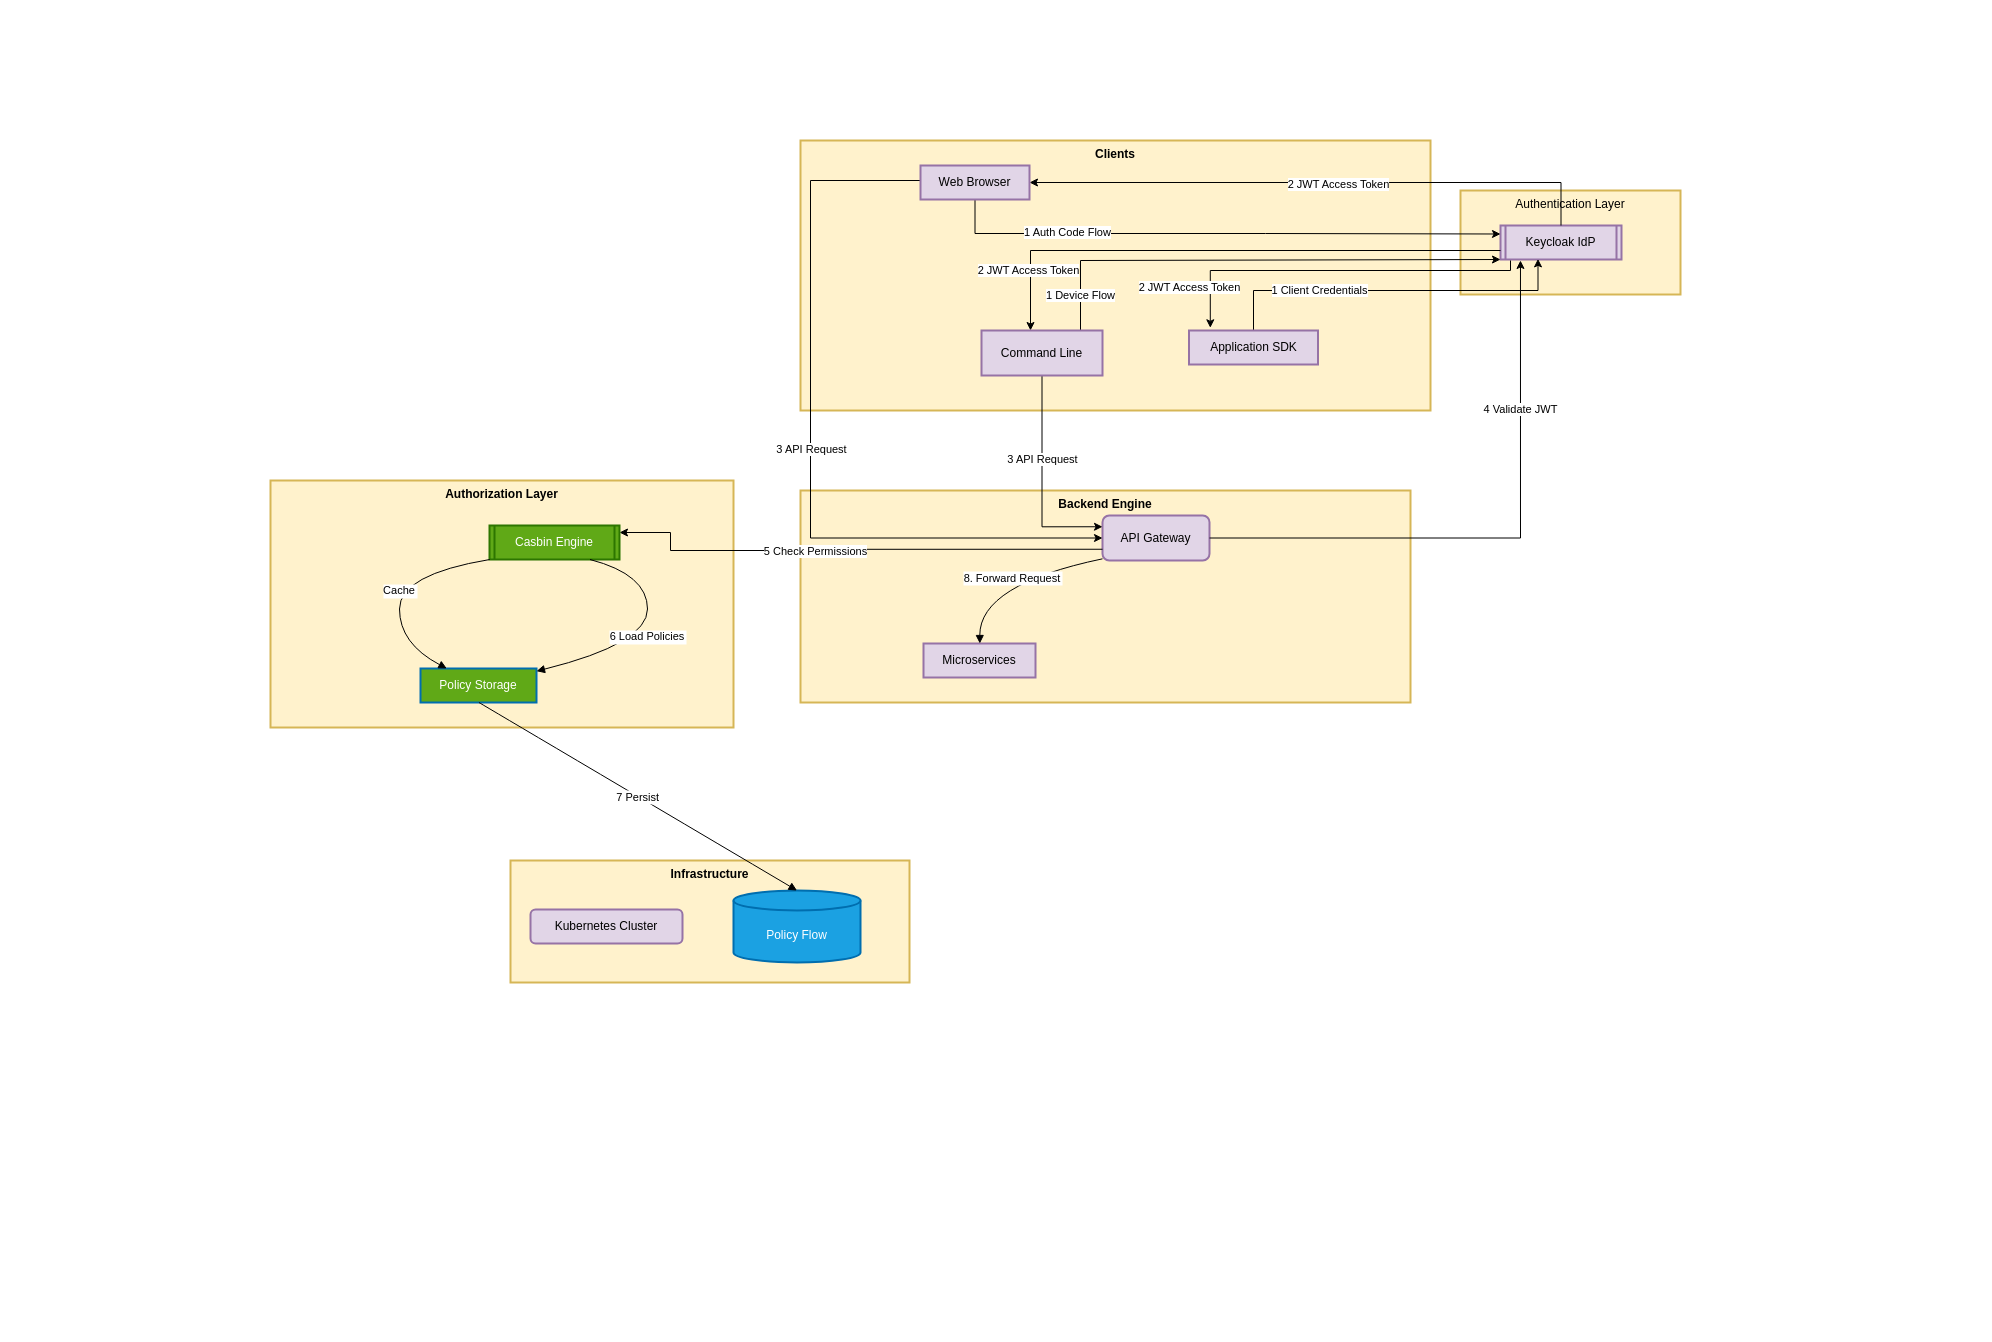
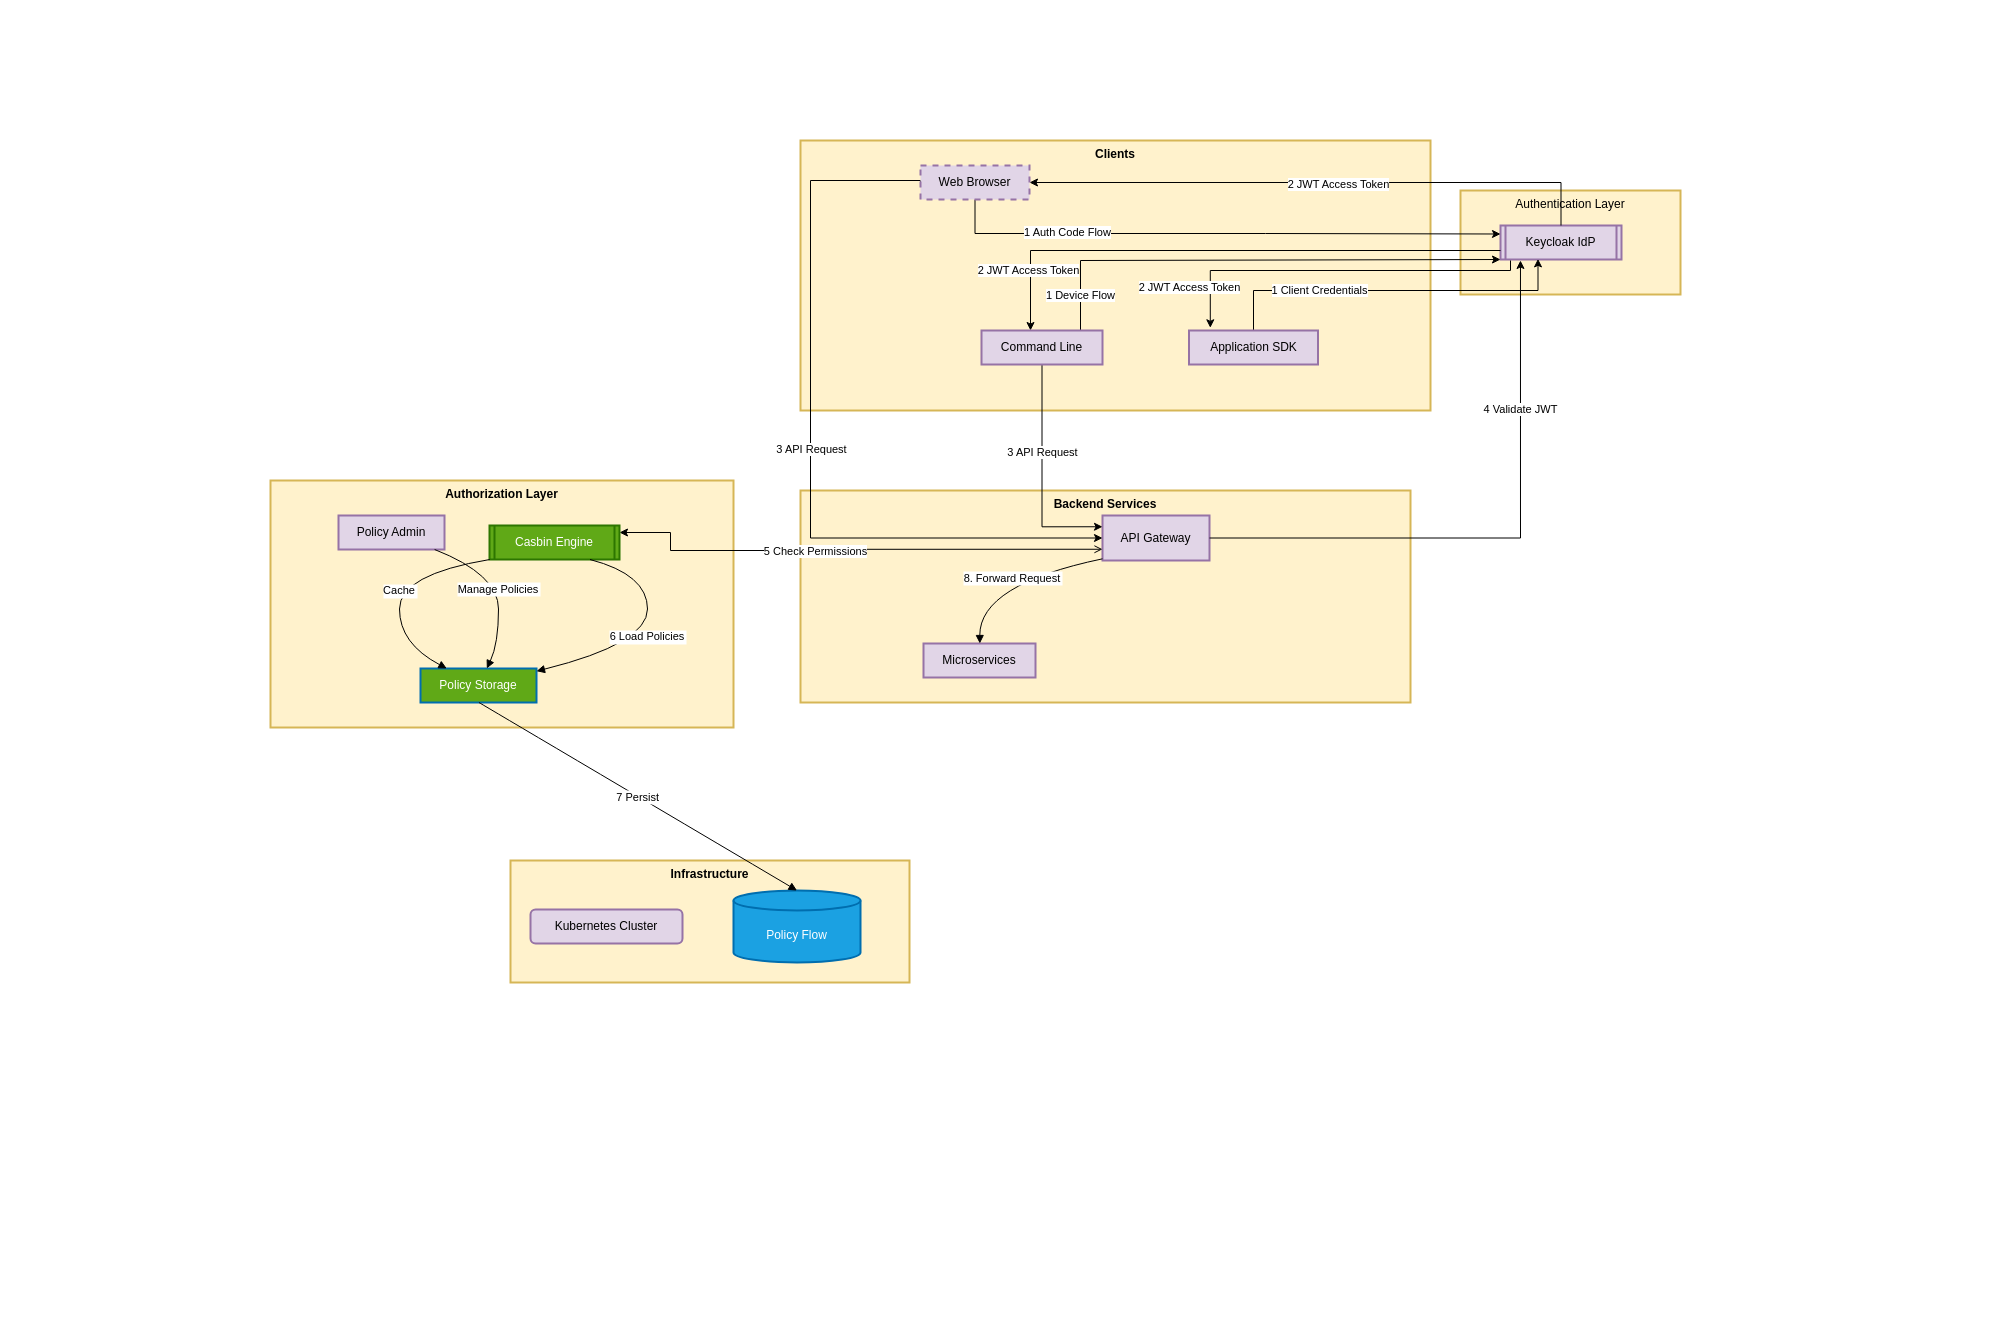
(975, 183) -> (975, 183)
(1042, 353) -> (1042, 348)
(1106, 505) -> (1106, 505)
none -> (392, 533)
(1156, 538) -> (1156, 538)
(1098, 549) -> (1097, 549)
none -> (492, 588)
